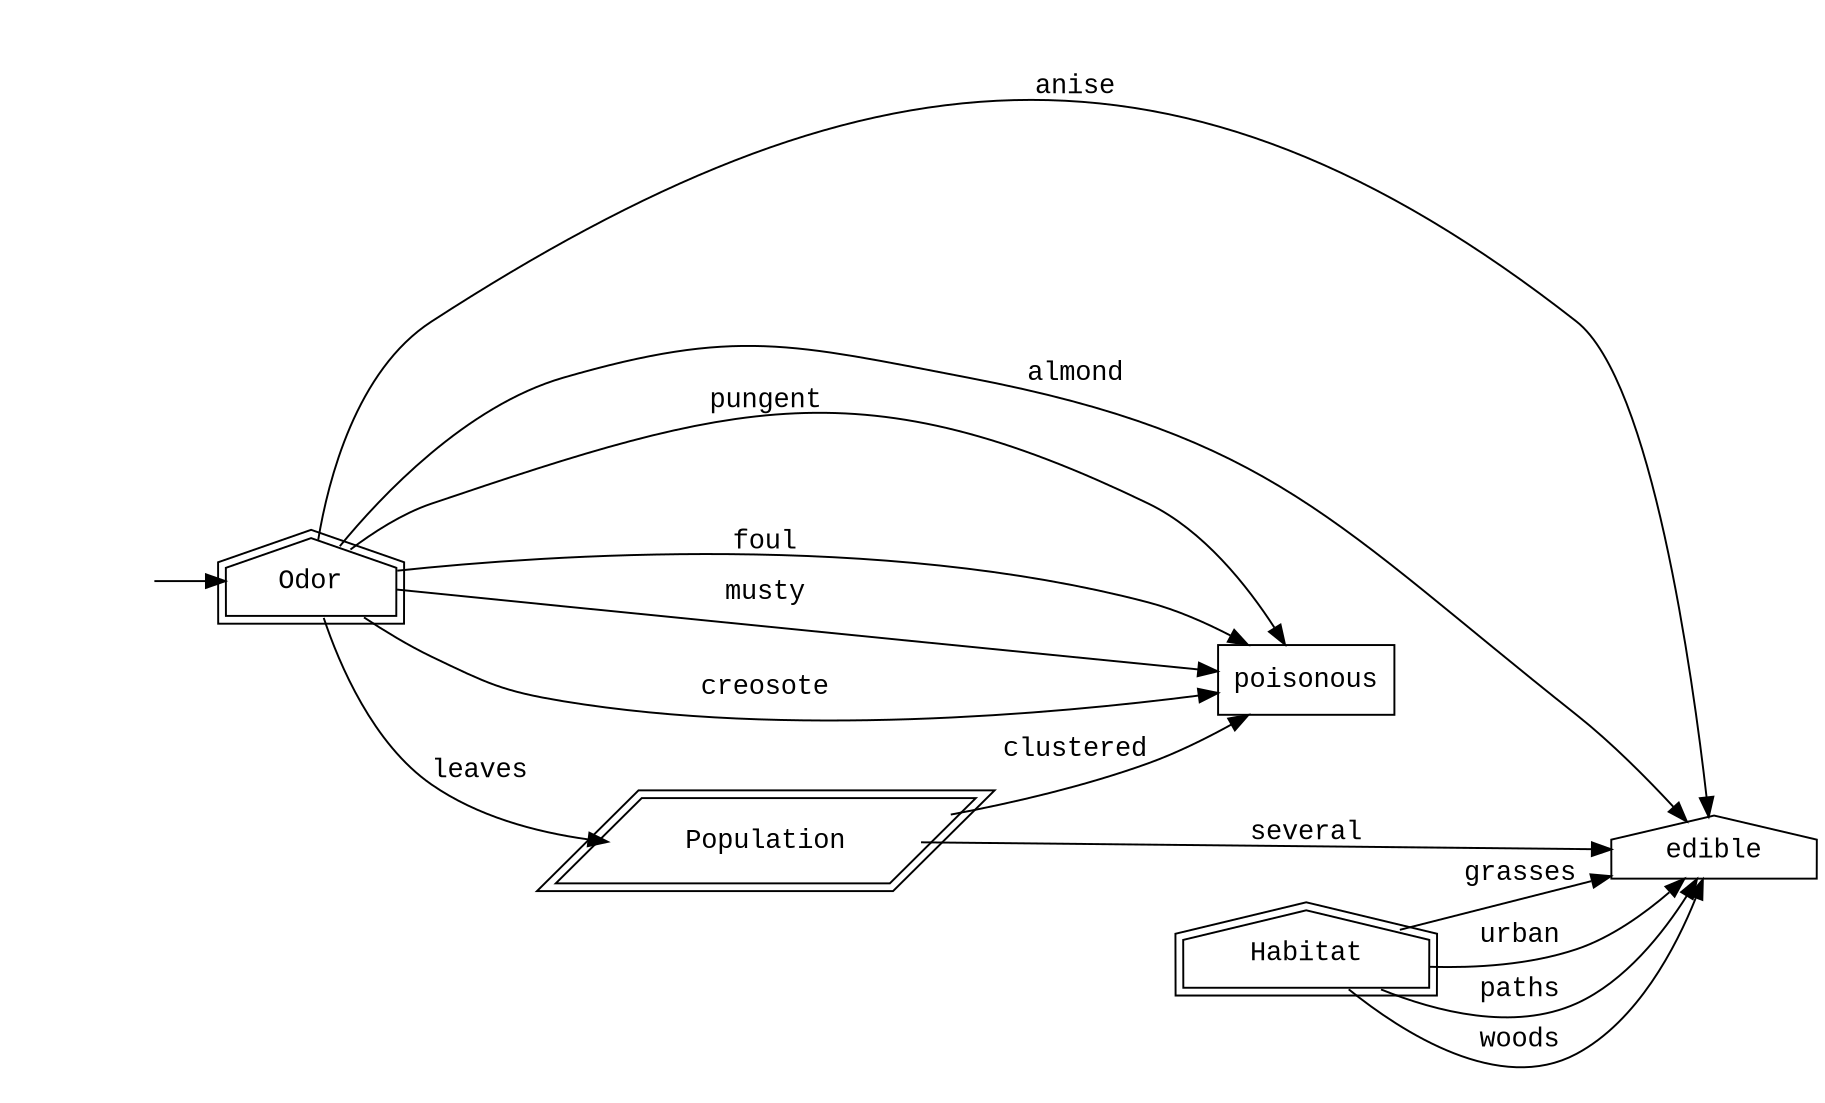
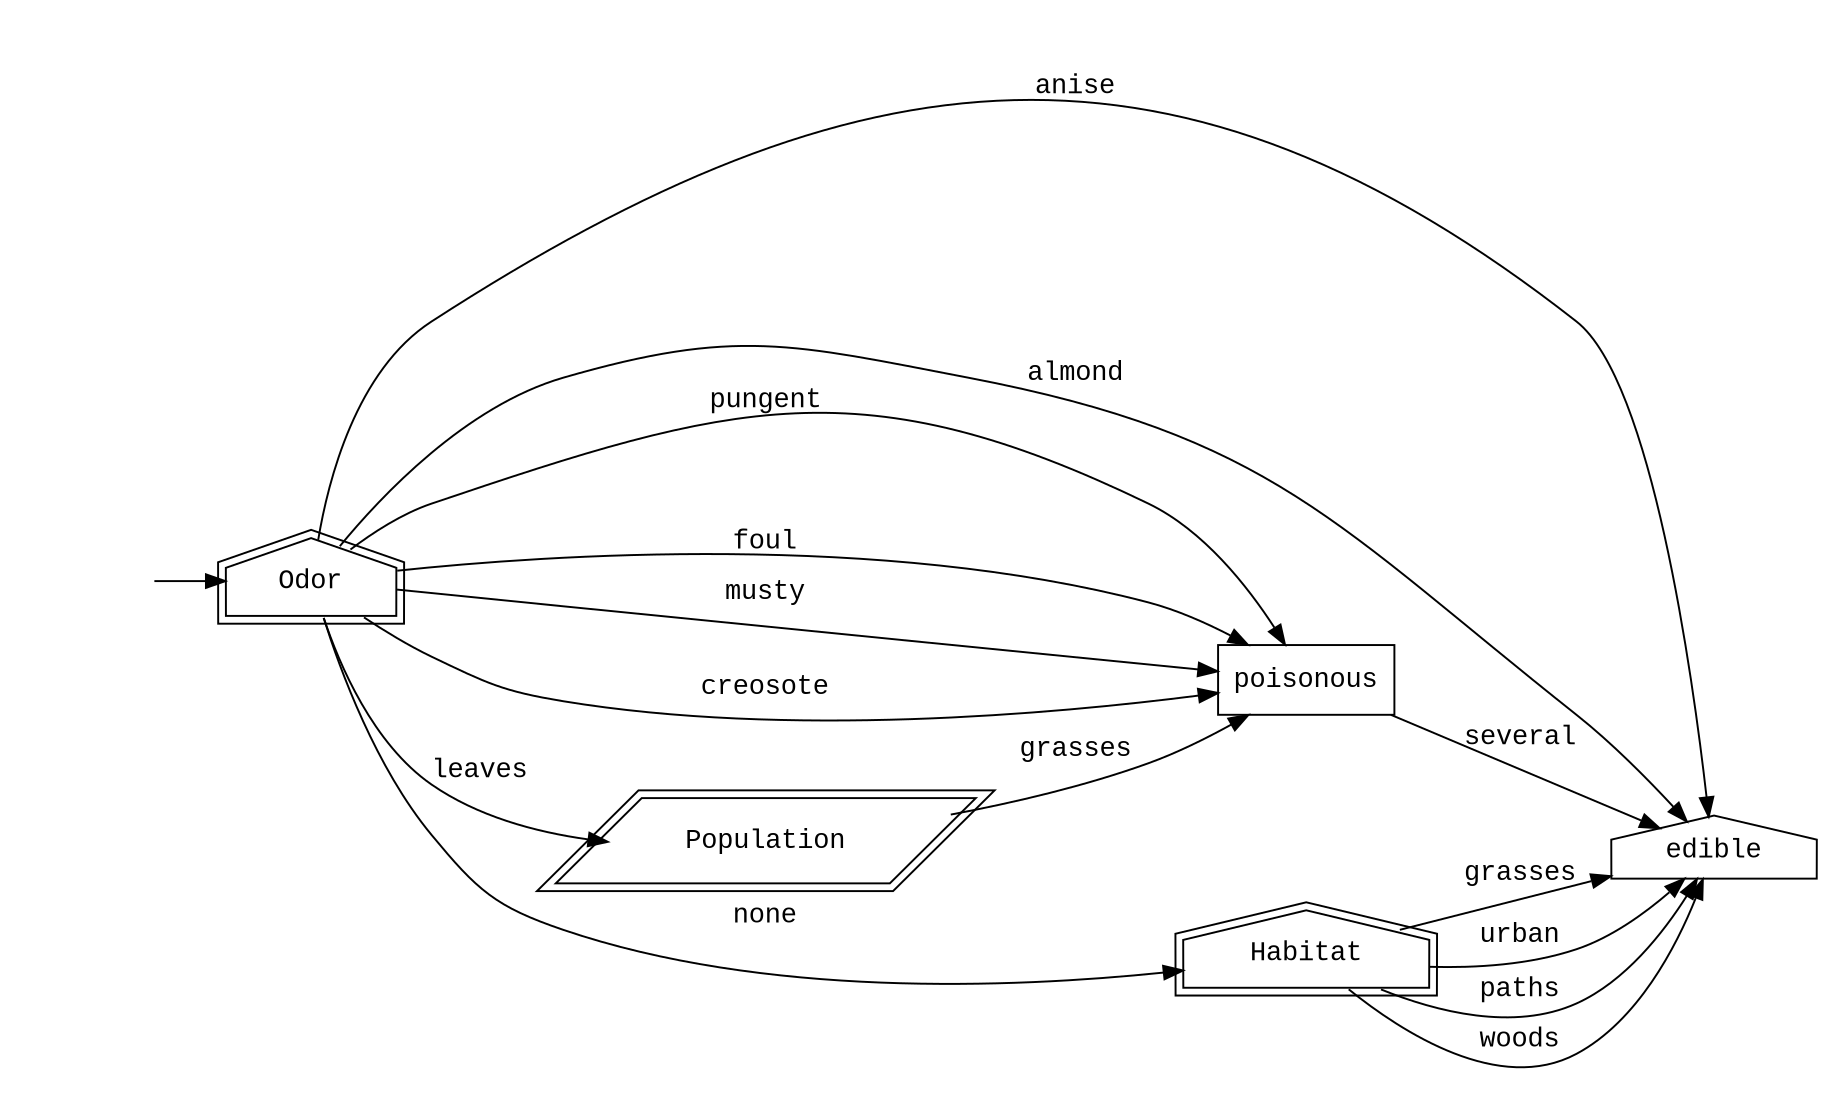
(1076, 749) -> (1076, 749)
(1256, 846) -> (1516, 768)
none -> (658, 955)
